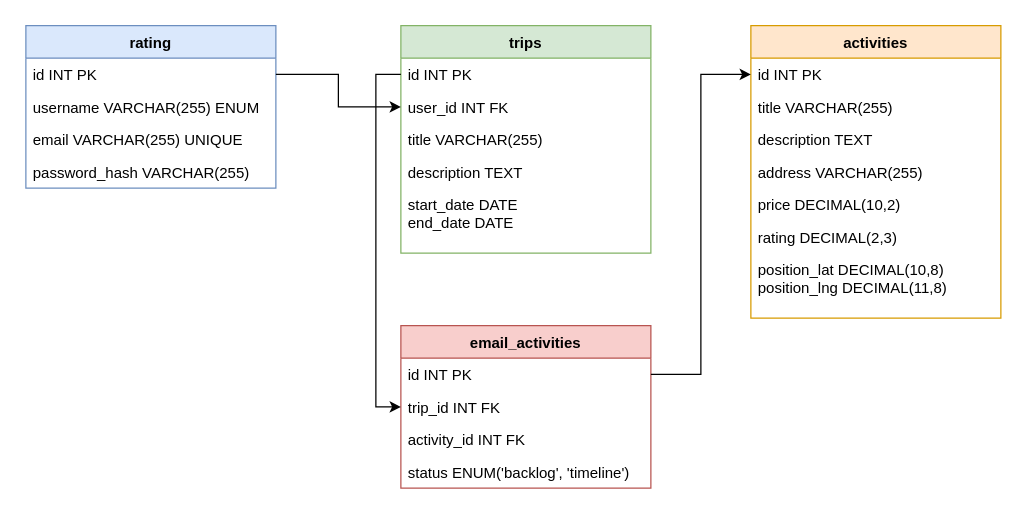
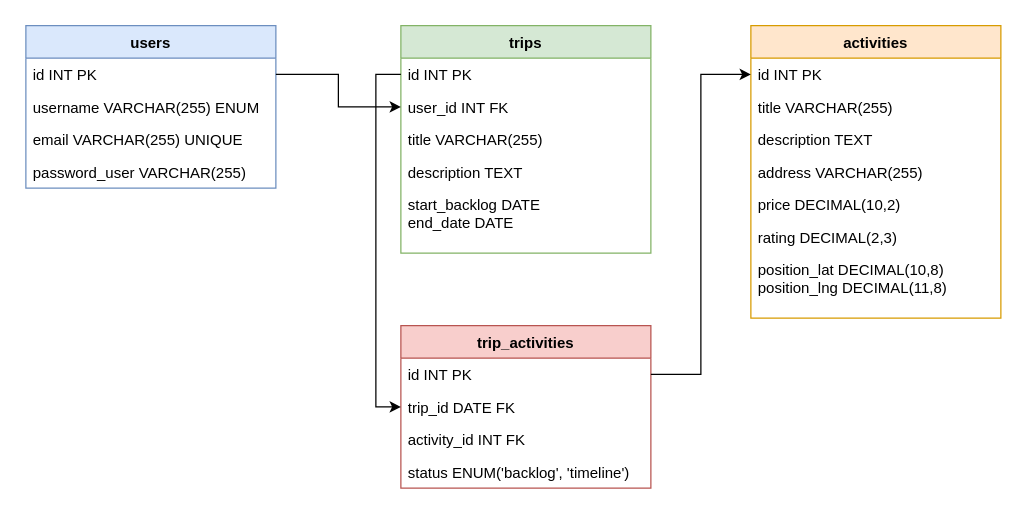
(150, 43) -> (150, 43)
(140, 173) -> (140, 173)
(469, 205) -> (479, 205)
(525, 343) -> (525, 343)
(459, 408) -> (463, 408)
